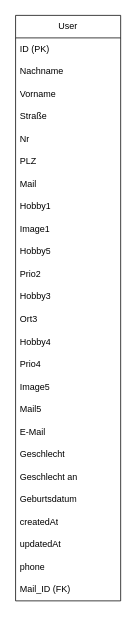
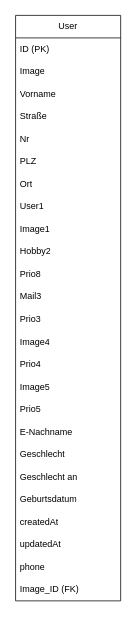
(40, 72) -> (32, 72)
(28, 184) -> (27, 184)
(35, 207) -> (32, 207)
(35, 252) -> (35, 252)
(31, 274) -> (31, 274)
(35, 297) -> (30, 297)
(30, 319) -> (31, 319)
(35, 342) -> (35, 342)
(30, 409) -> (31, 409)
(33, 432) -> (45, 432)
(47, 589) -> (51, 589)
